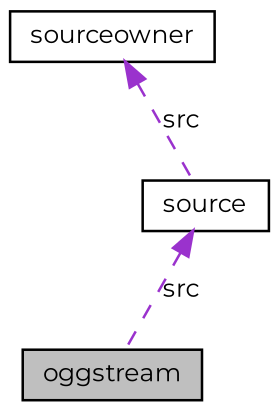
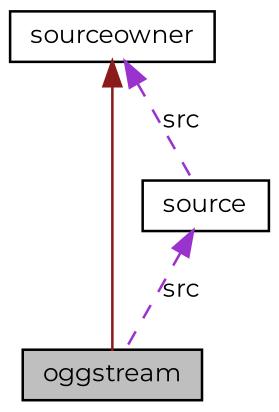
none -> (112, 219)
